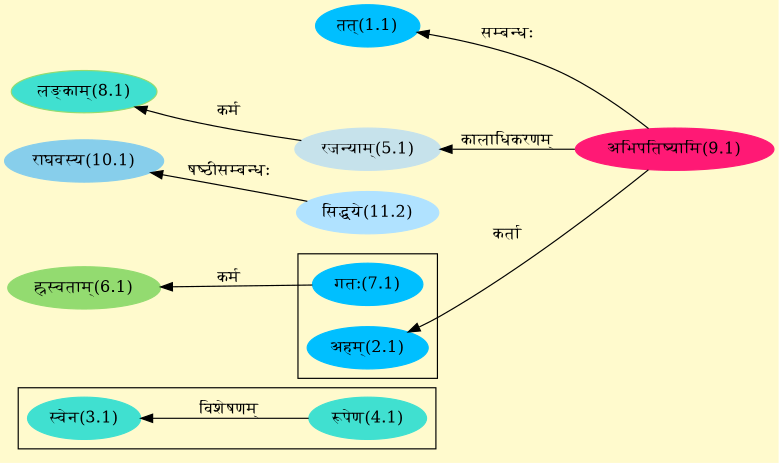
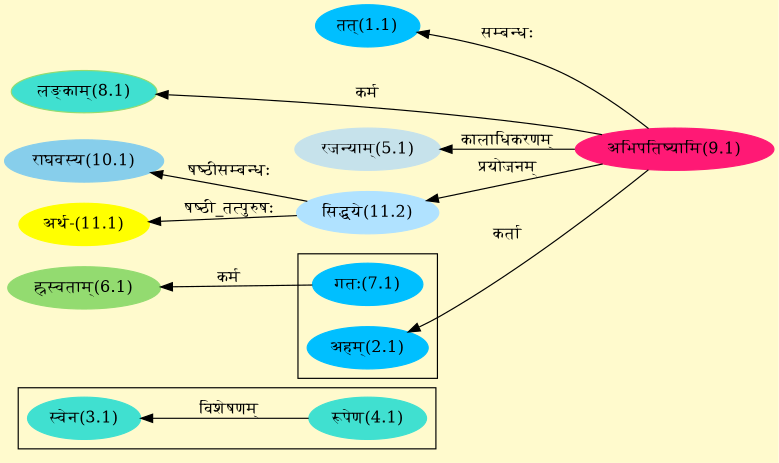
(223, 128) -> (386, 109)
none -> (520, 181)
none -> (84, 224)
